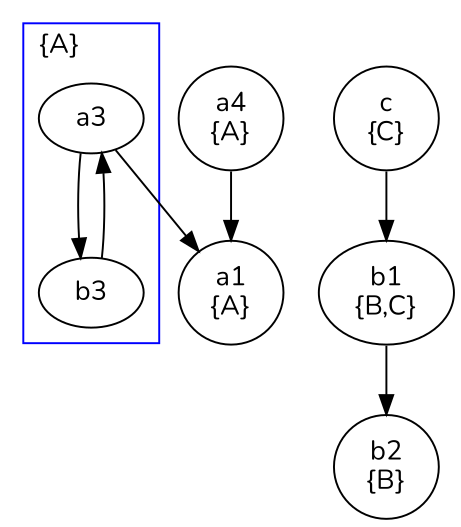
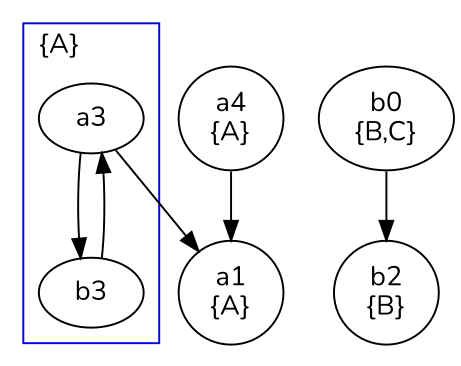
(386, 118) -> none
(386, 293) -> (386, 118)
